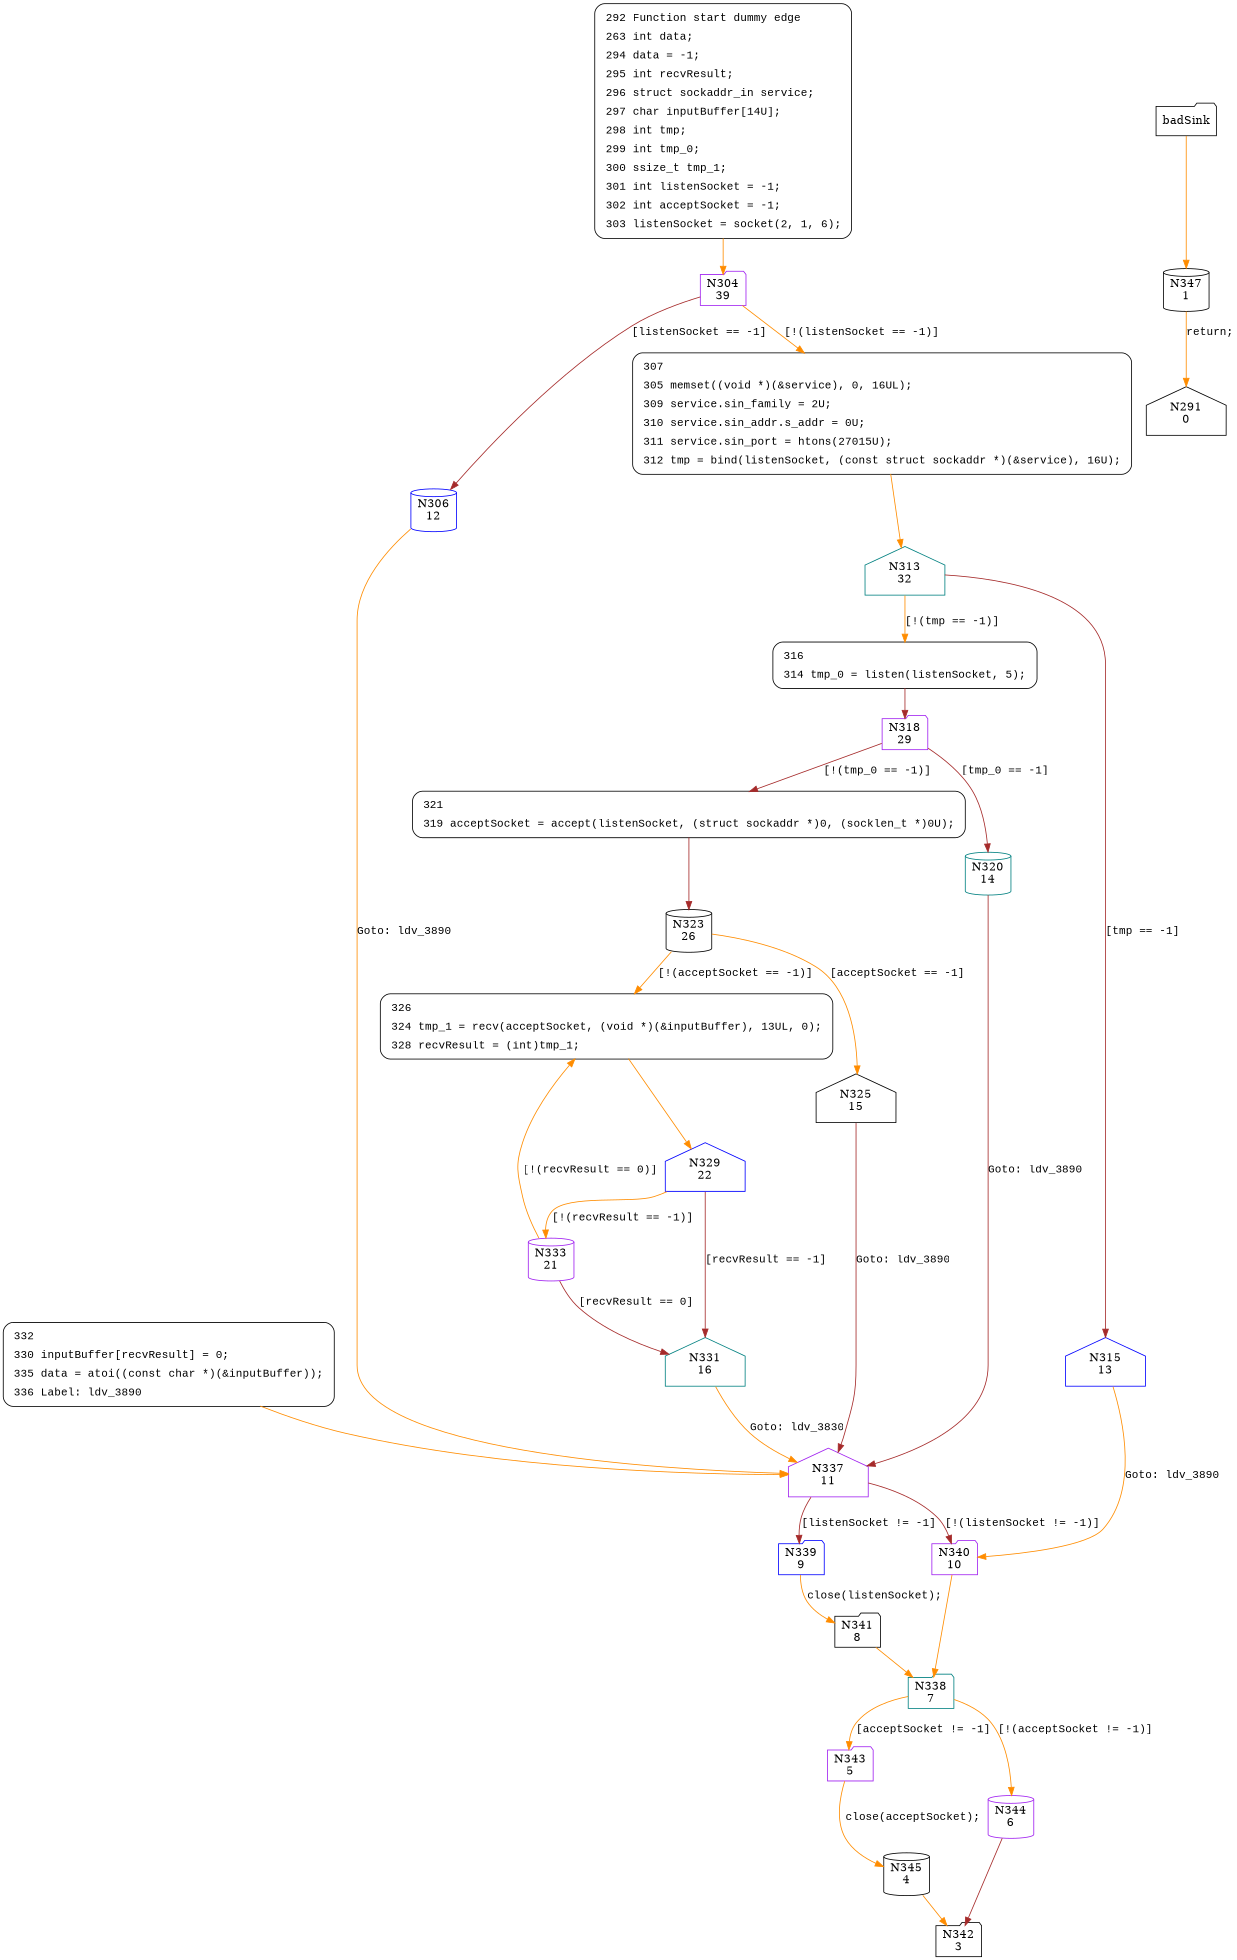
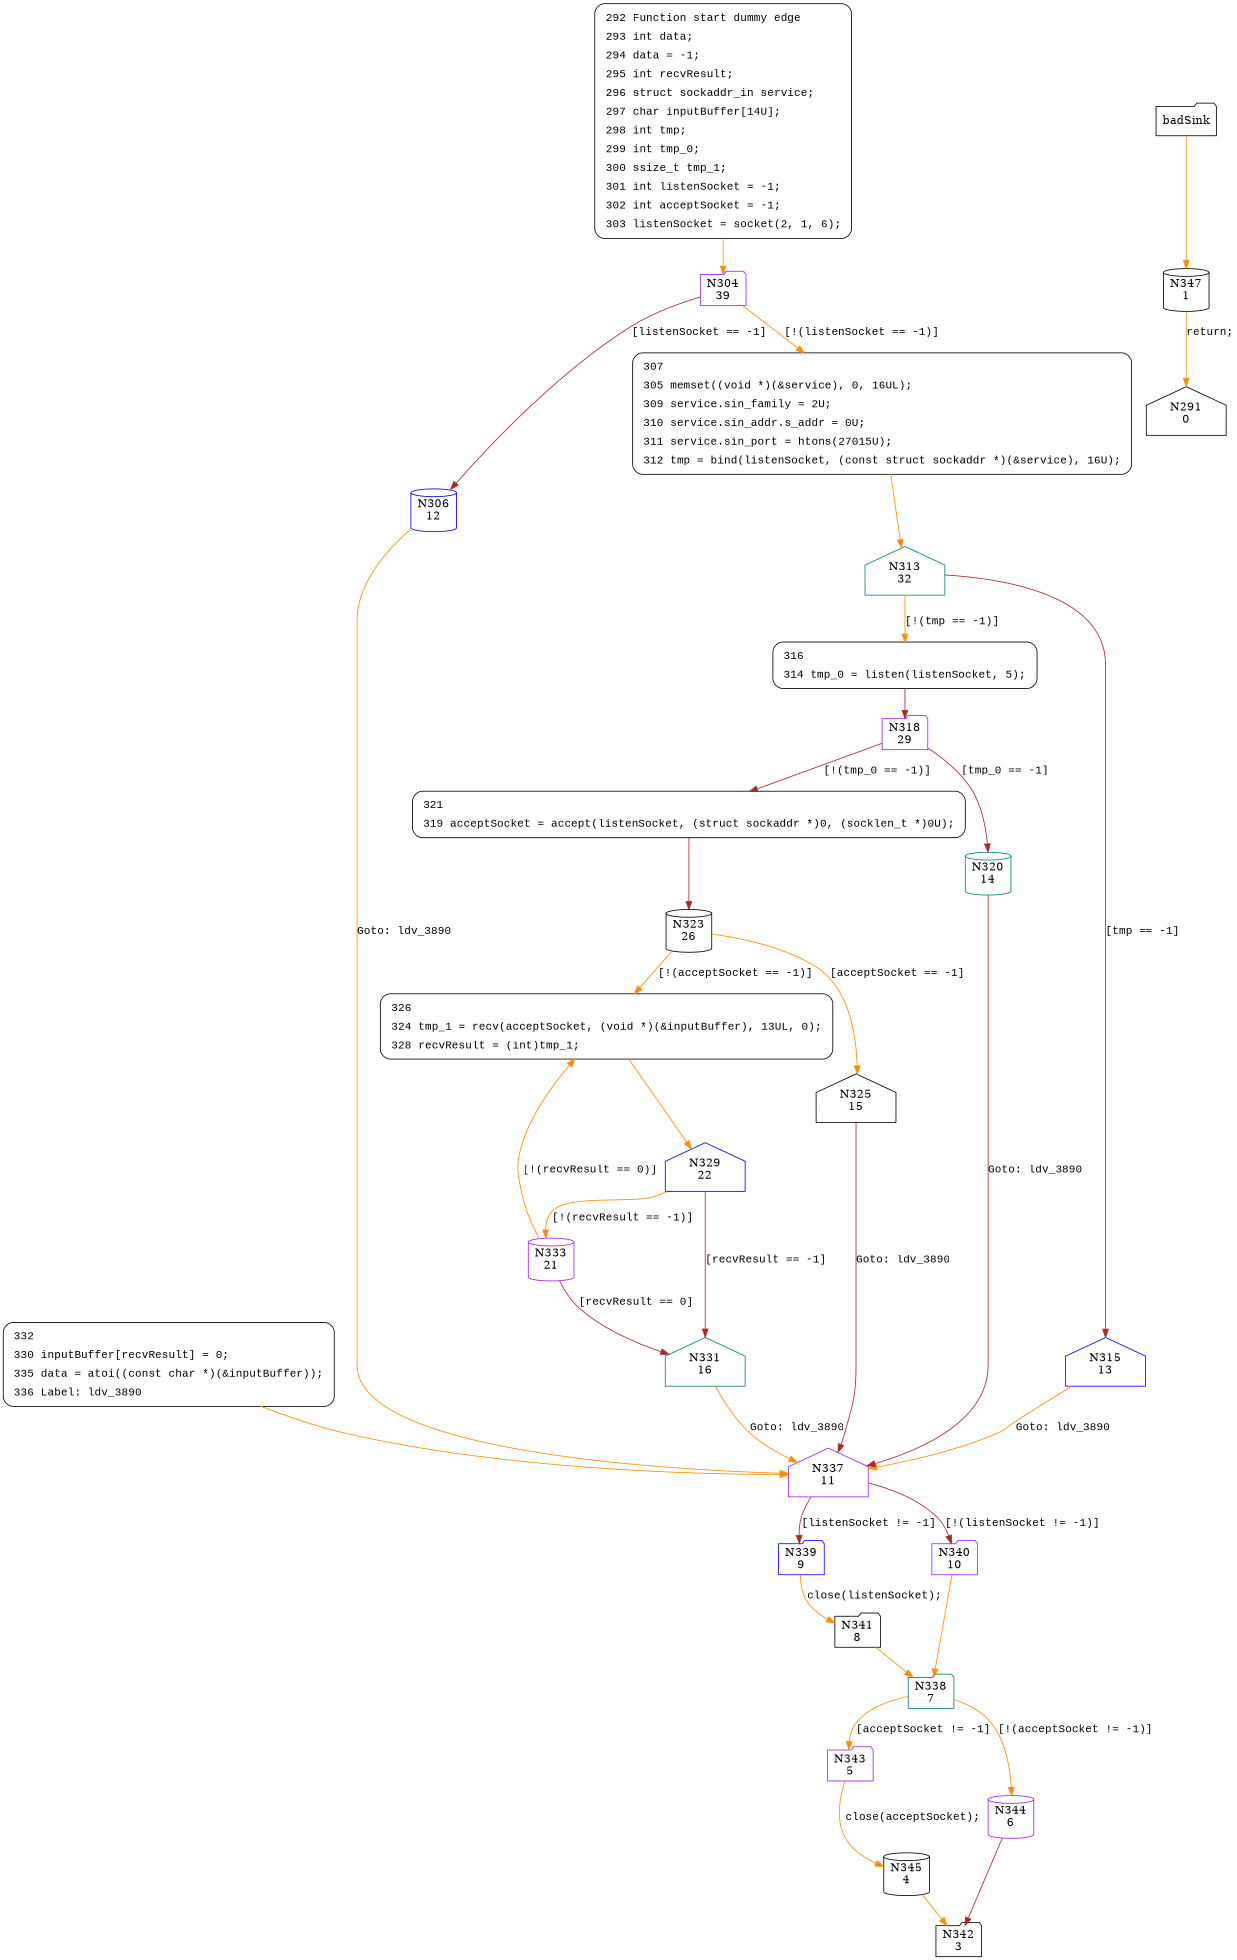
(616, 36) -> (616, 36)
(797, 1427) -> (797, 1427)
(1111, 1518) -> (979, 1440)
